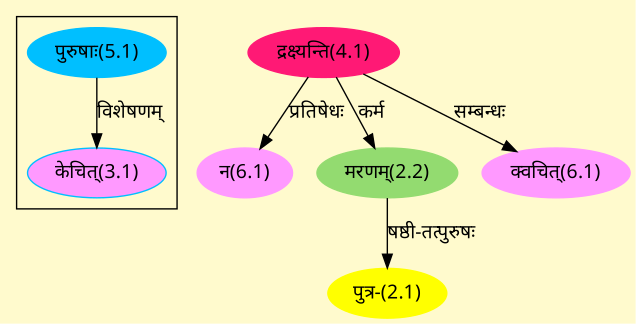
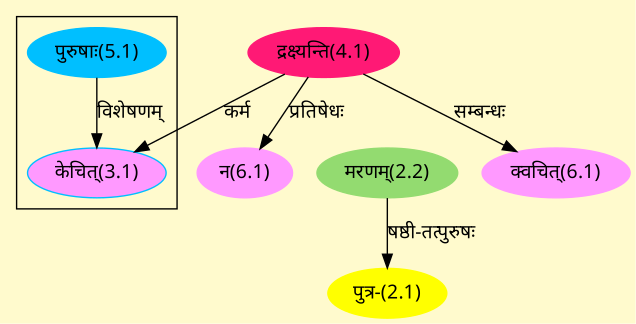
(352, 106) -> (216, 110)
